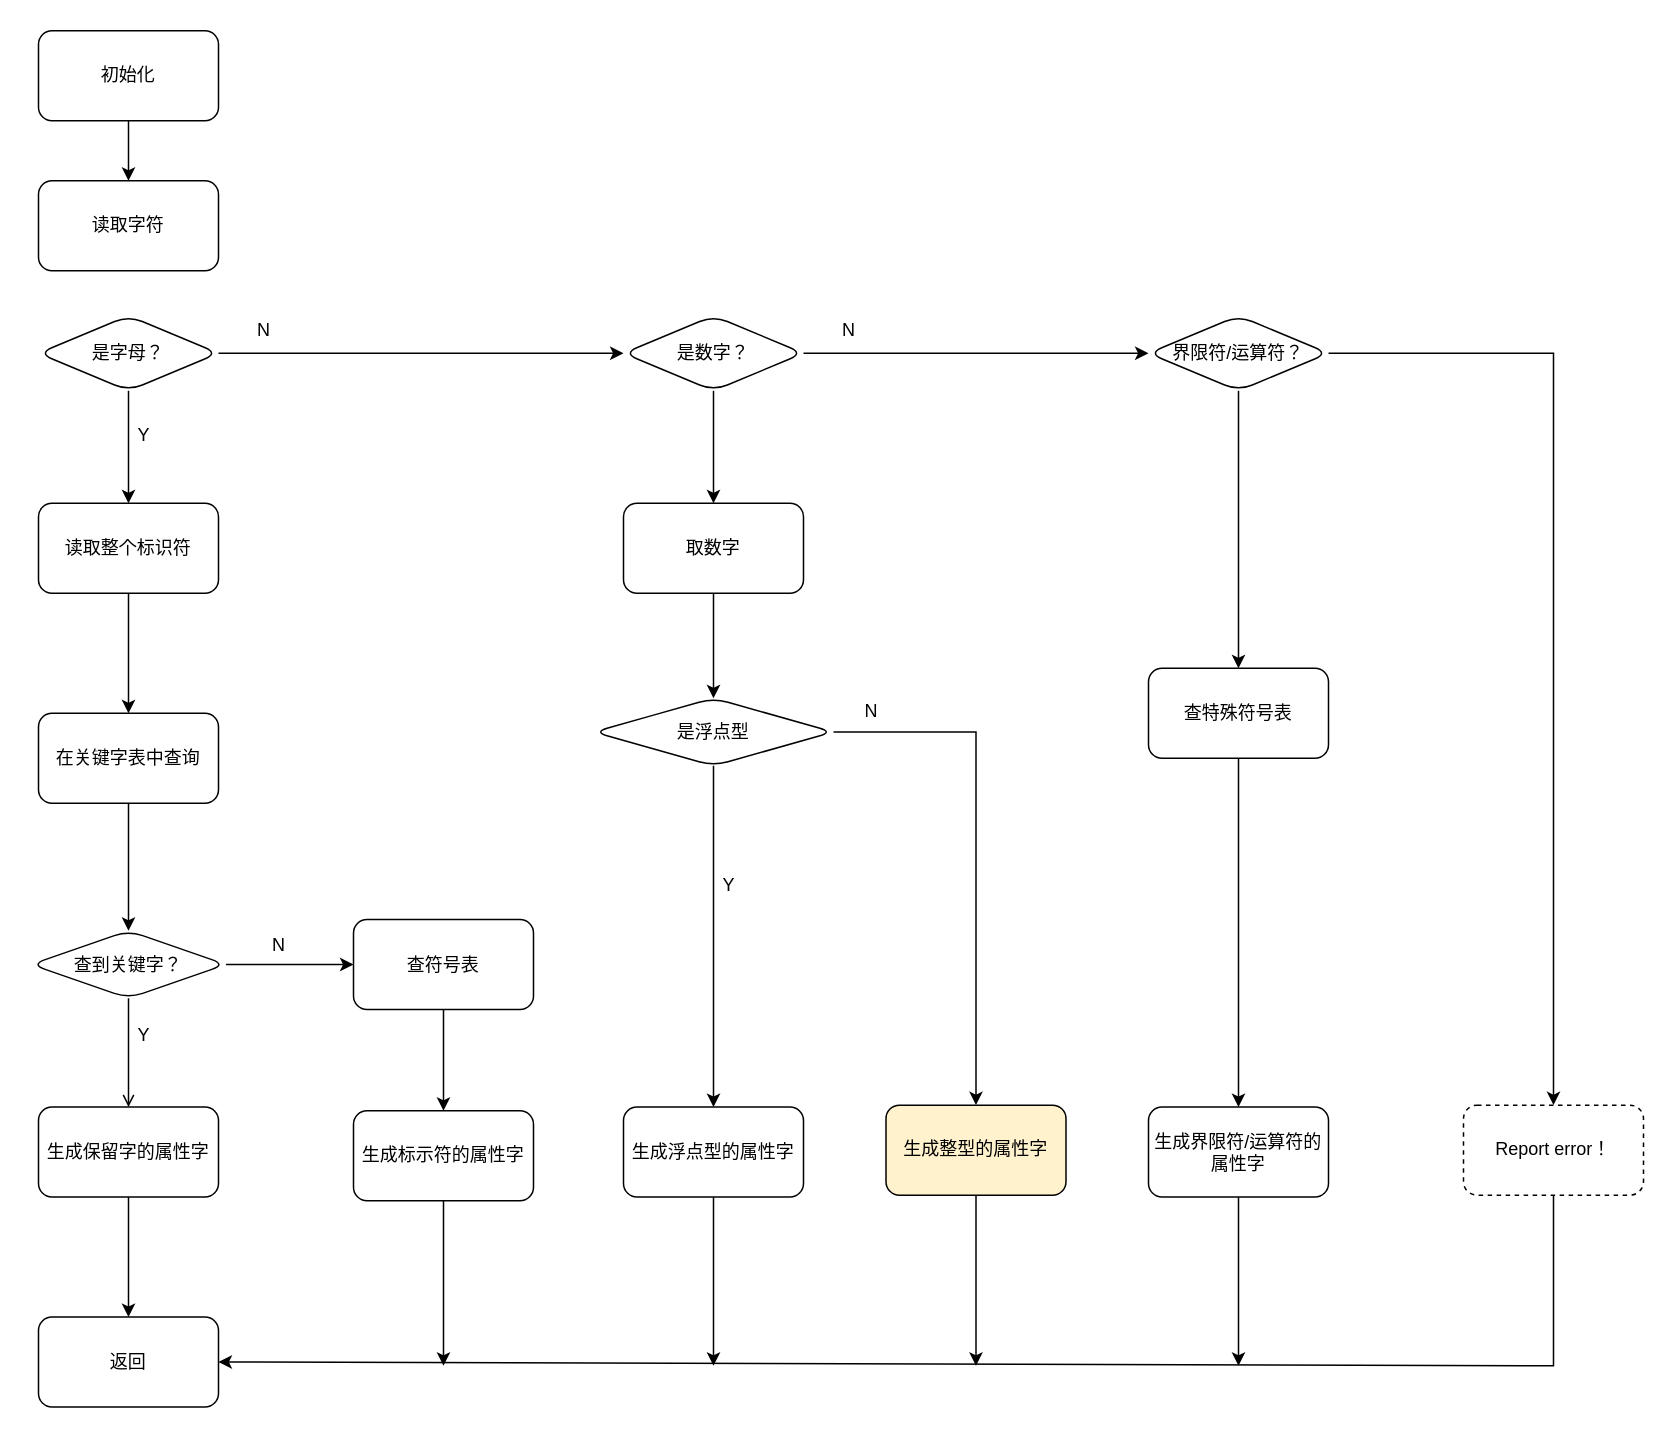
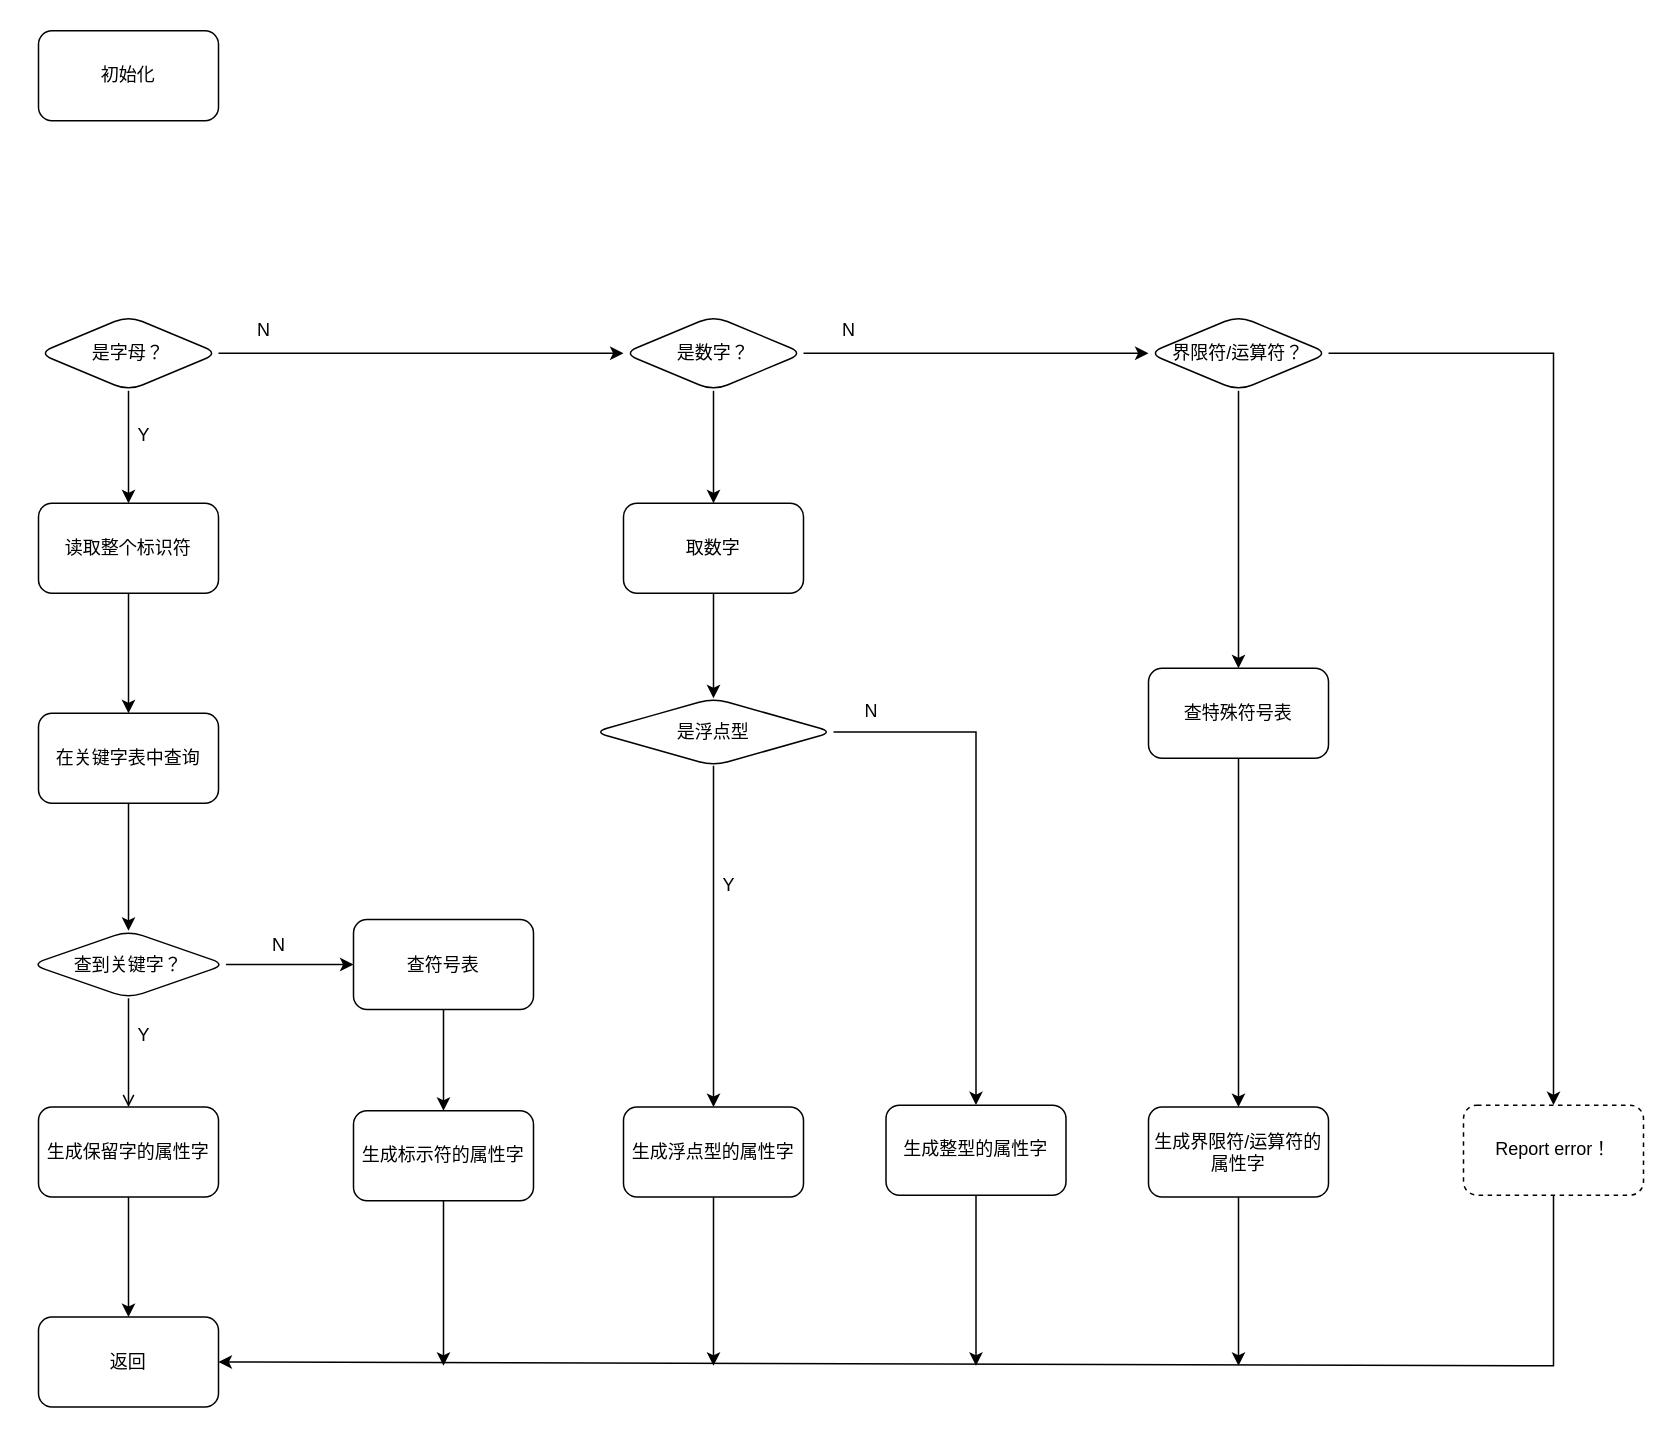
(128, 146) -> none
(128, 226) -> none
(976, 1150) -> (976, 1150)
